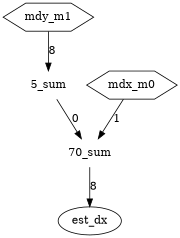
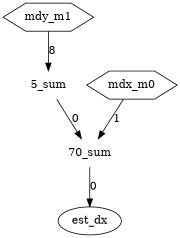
(94, 187) -> (94, 187)
